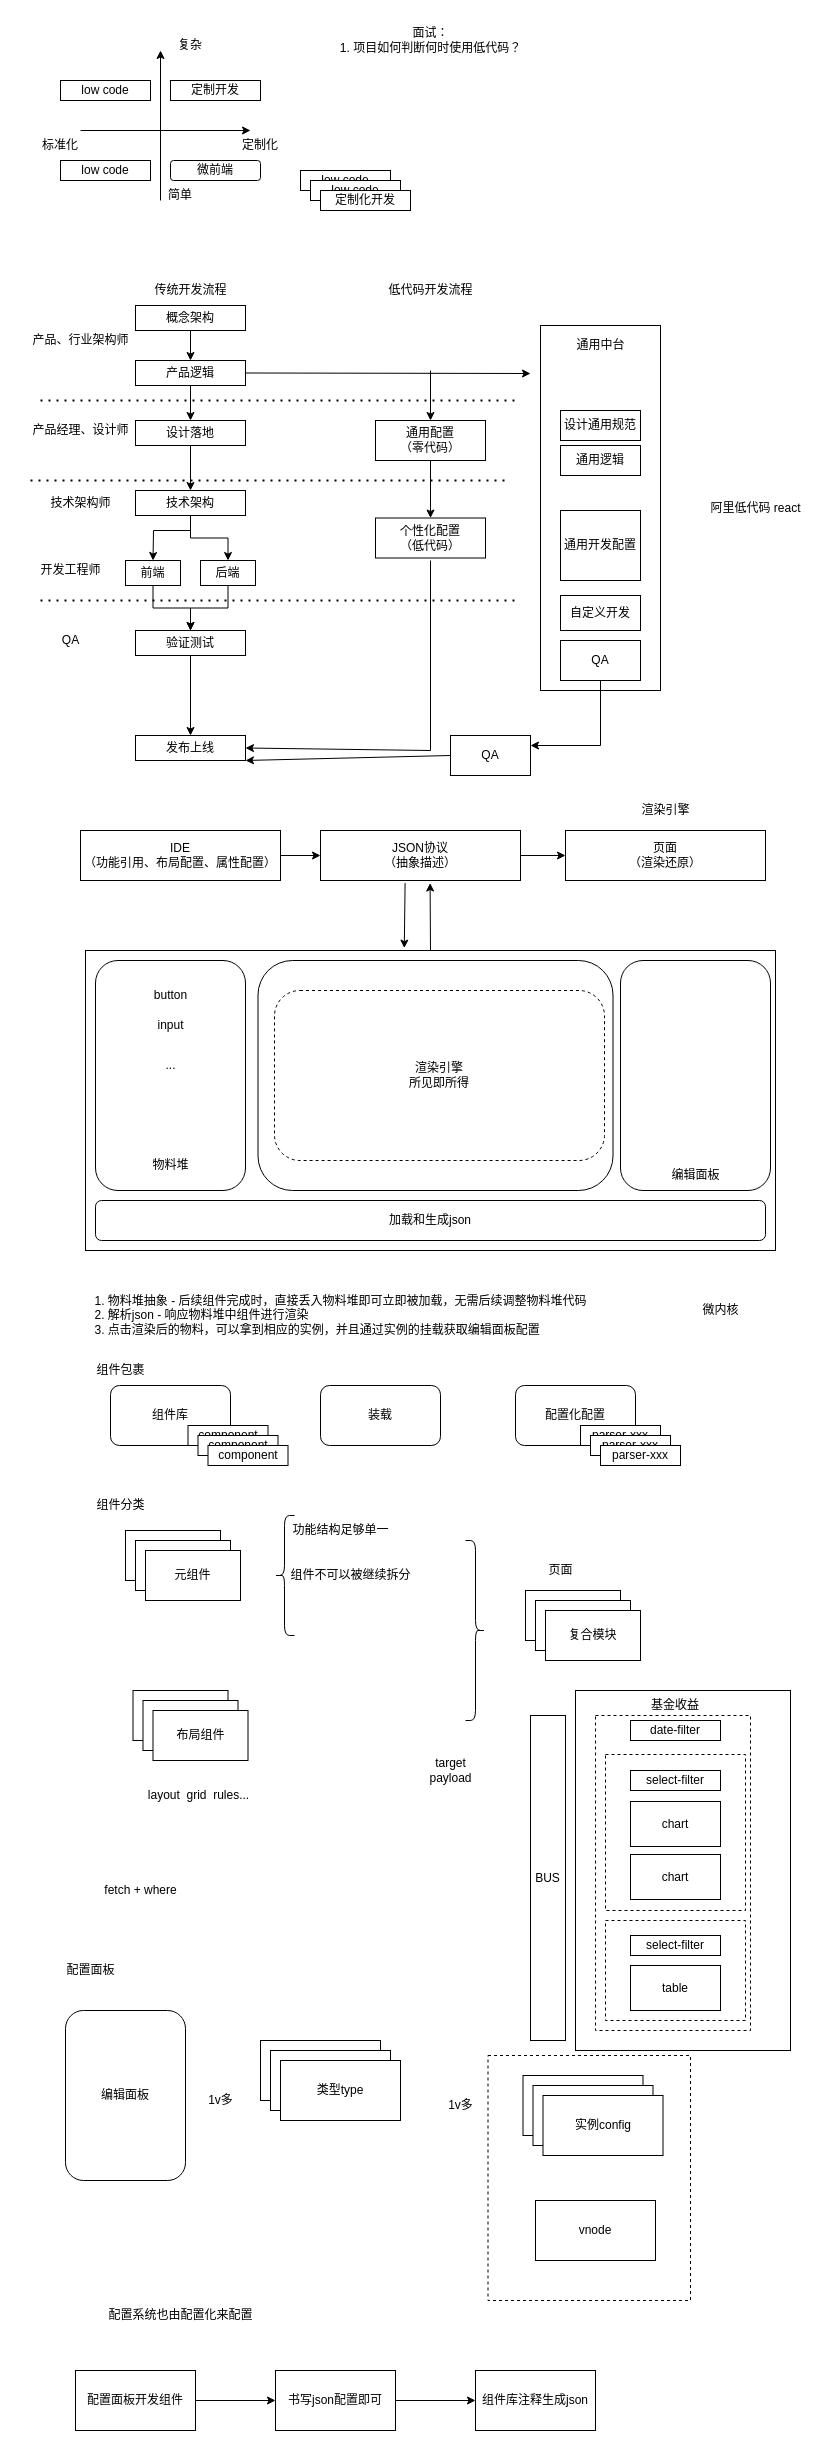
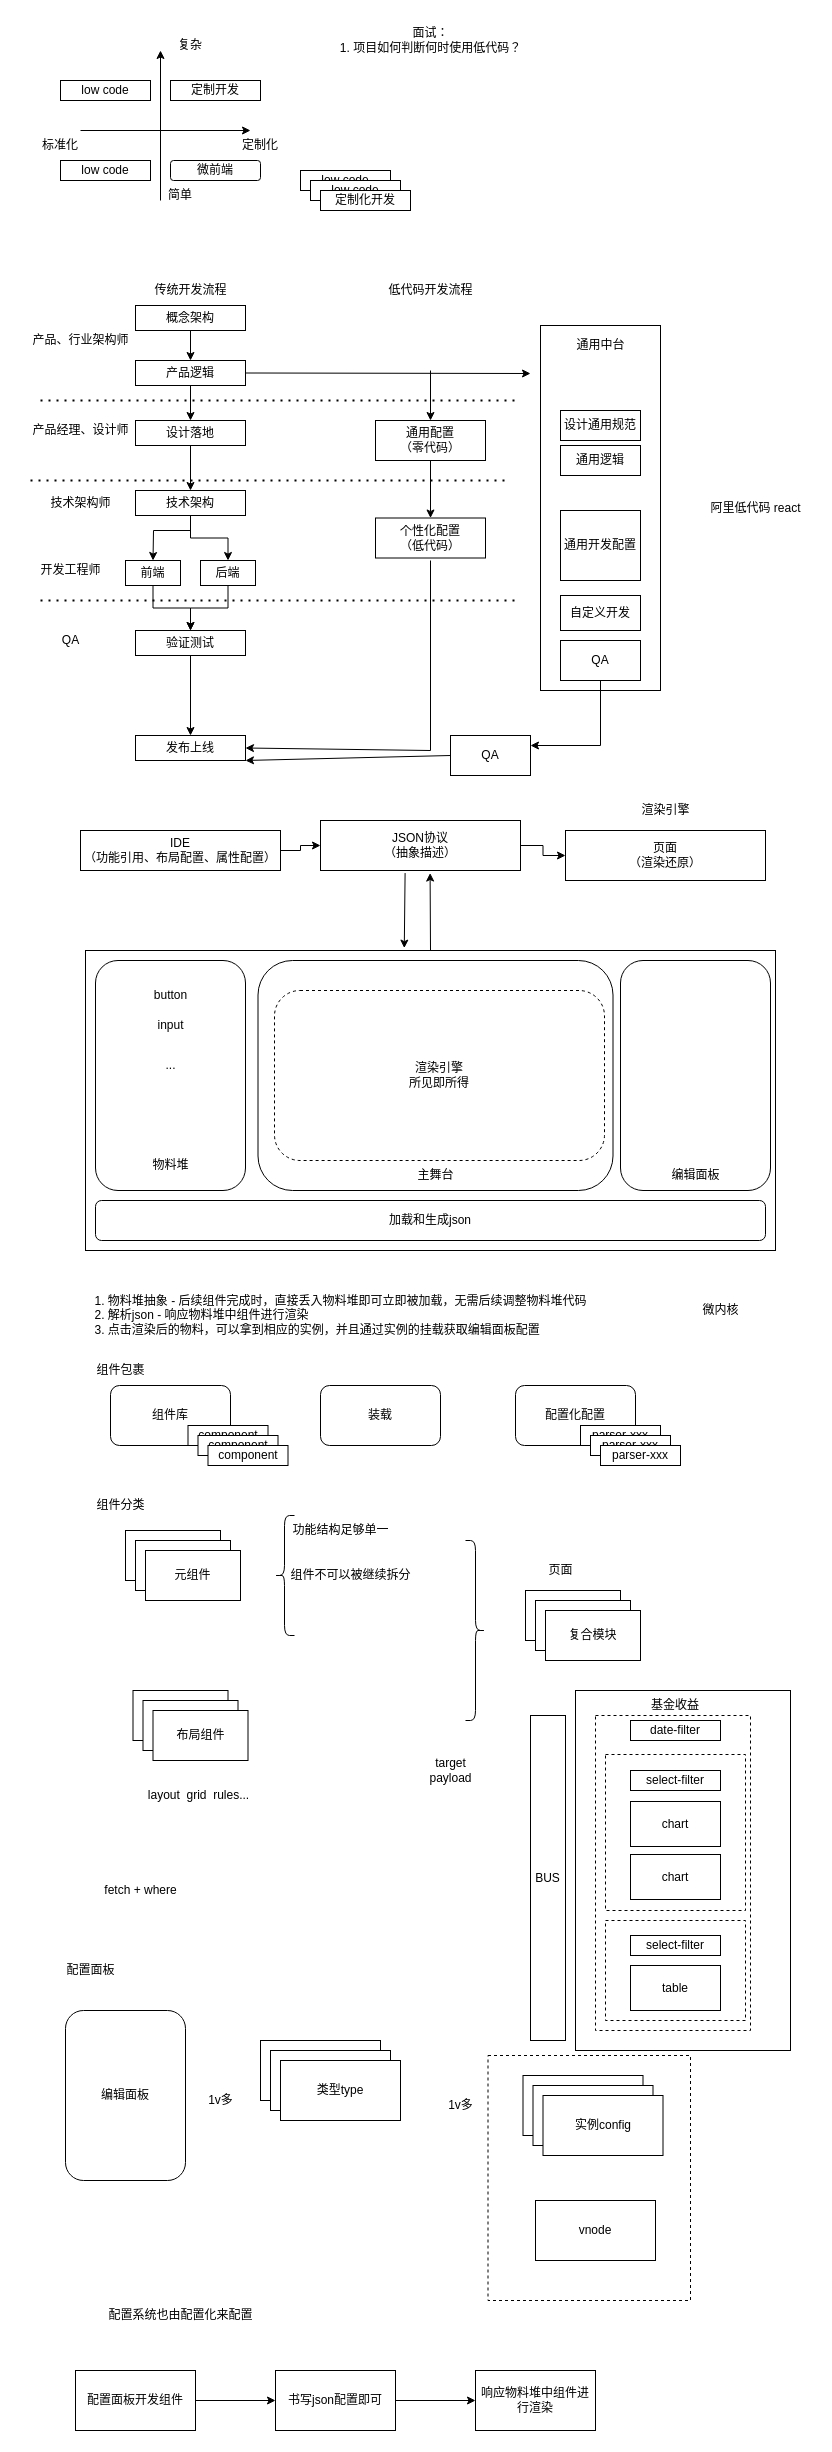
(181, 856) -> (181, 851)
(421, 856) -> (421, 846)
none -> (436, 1176)
(536, 2401) -> (536, 2401)
